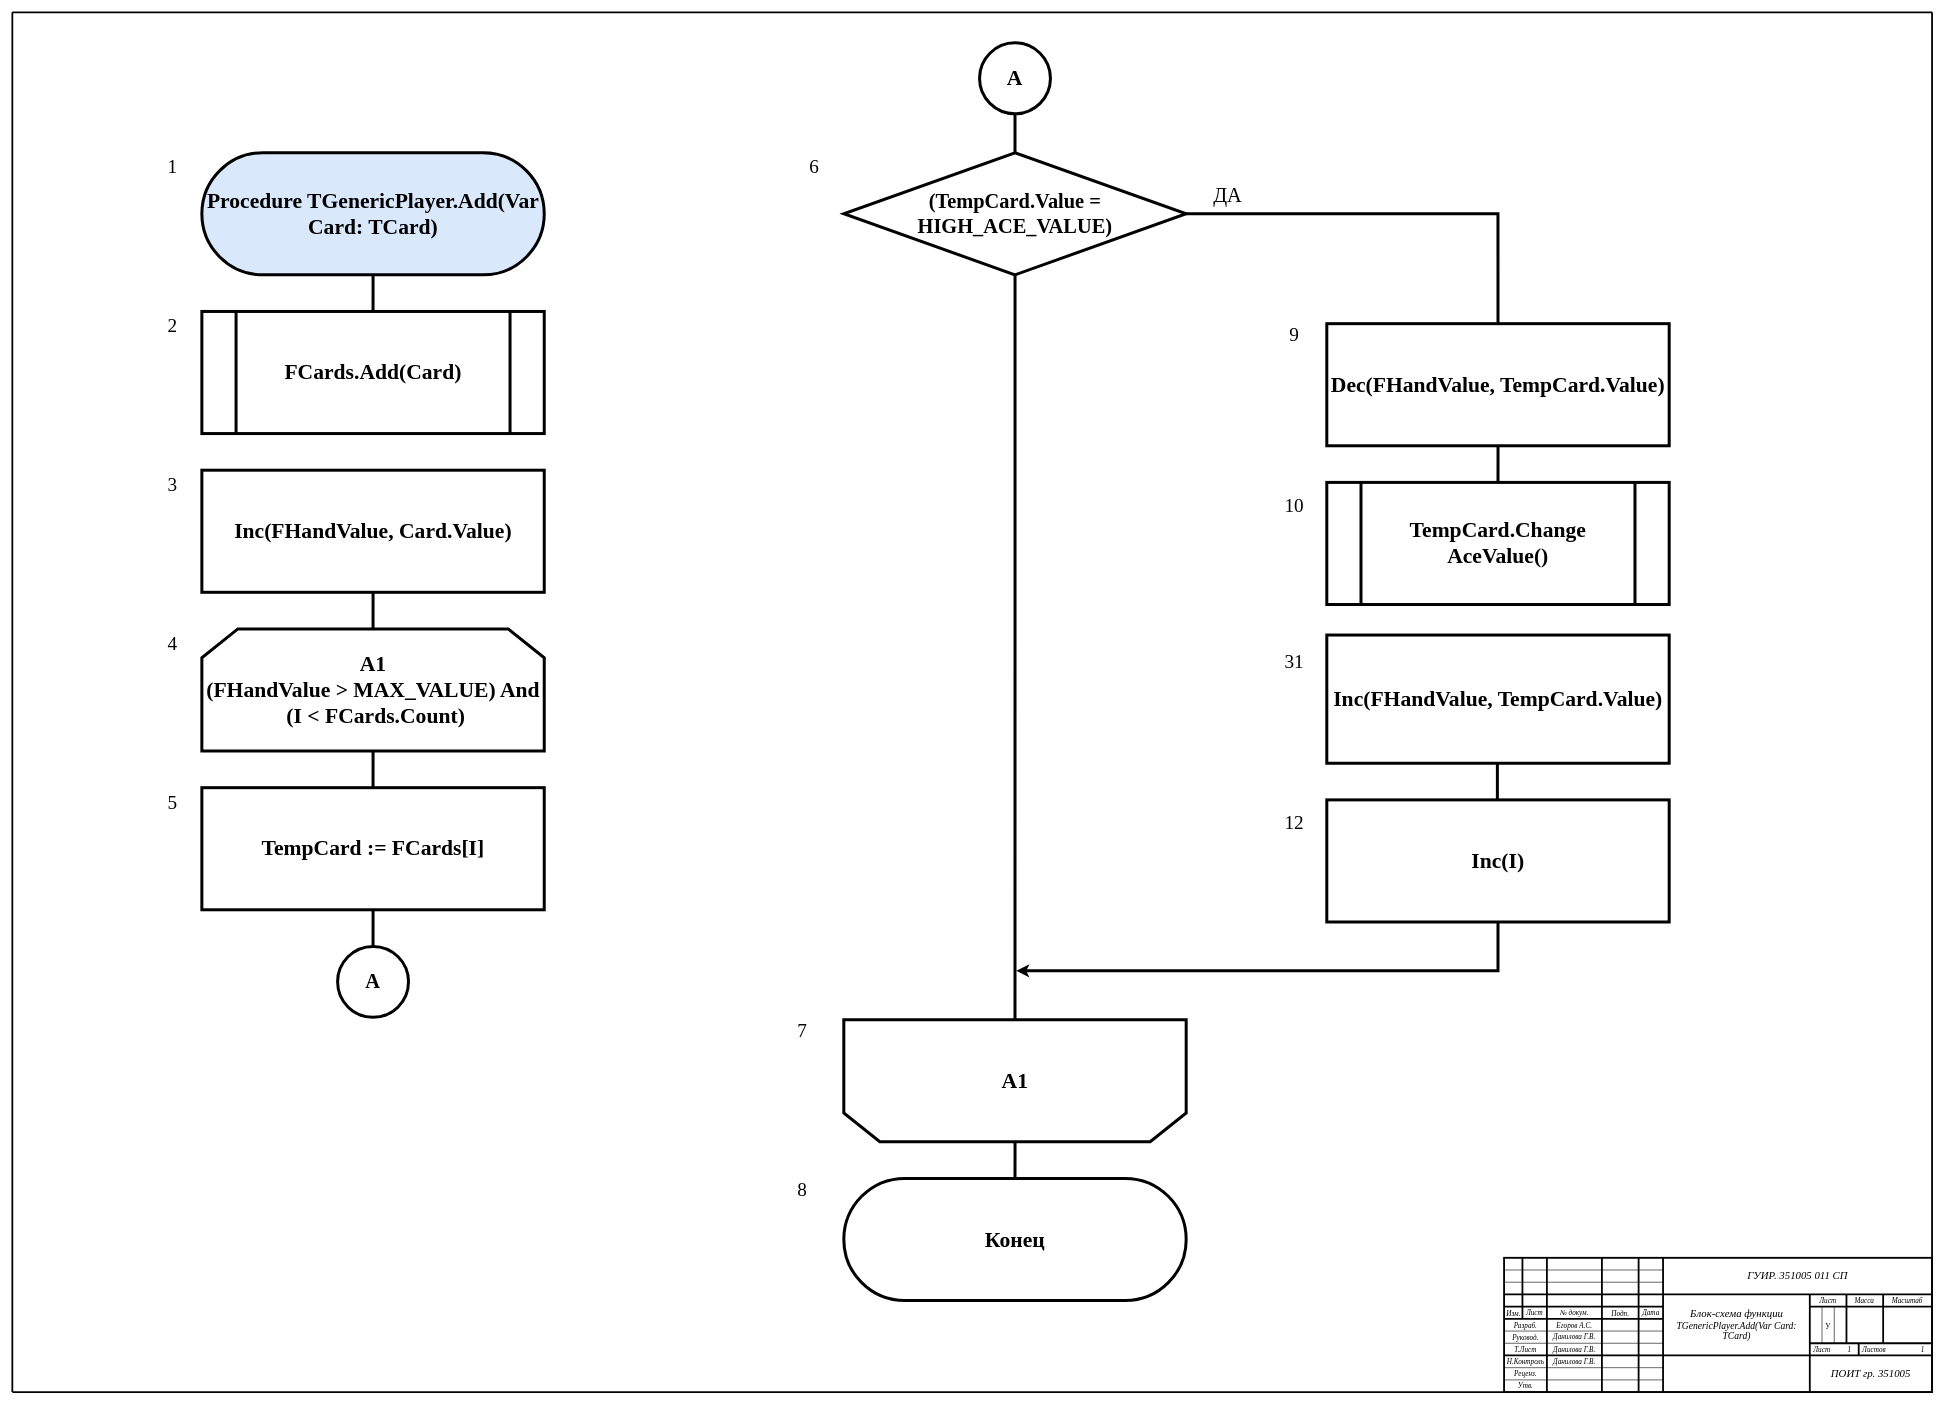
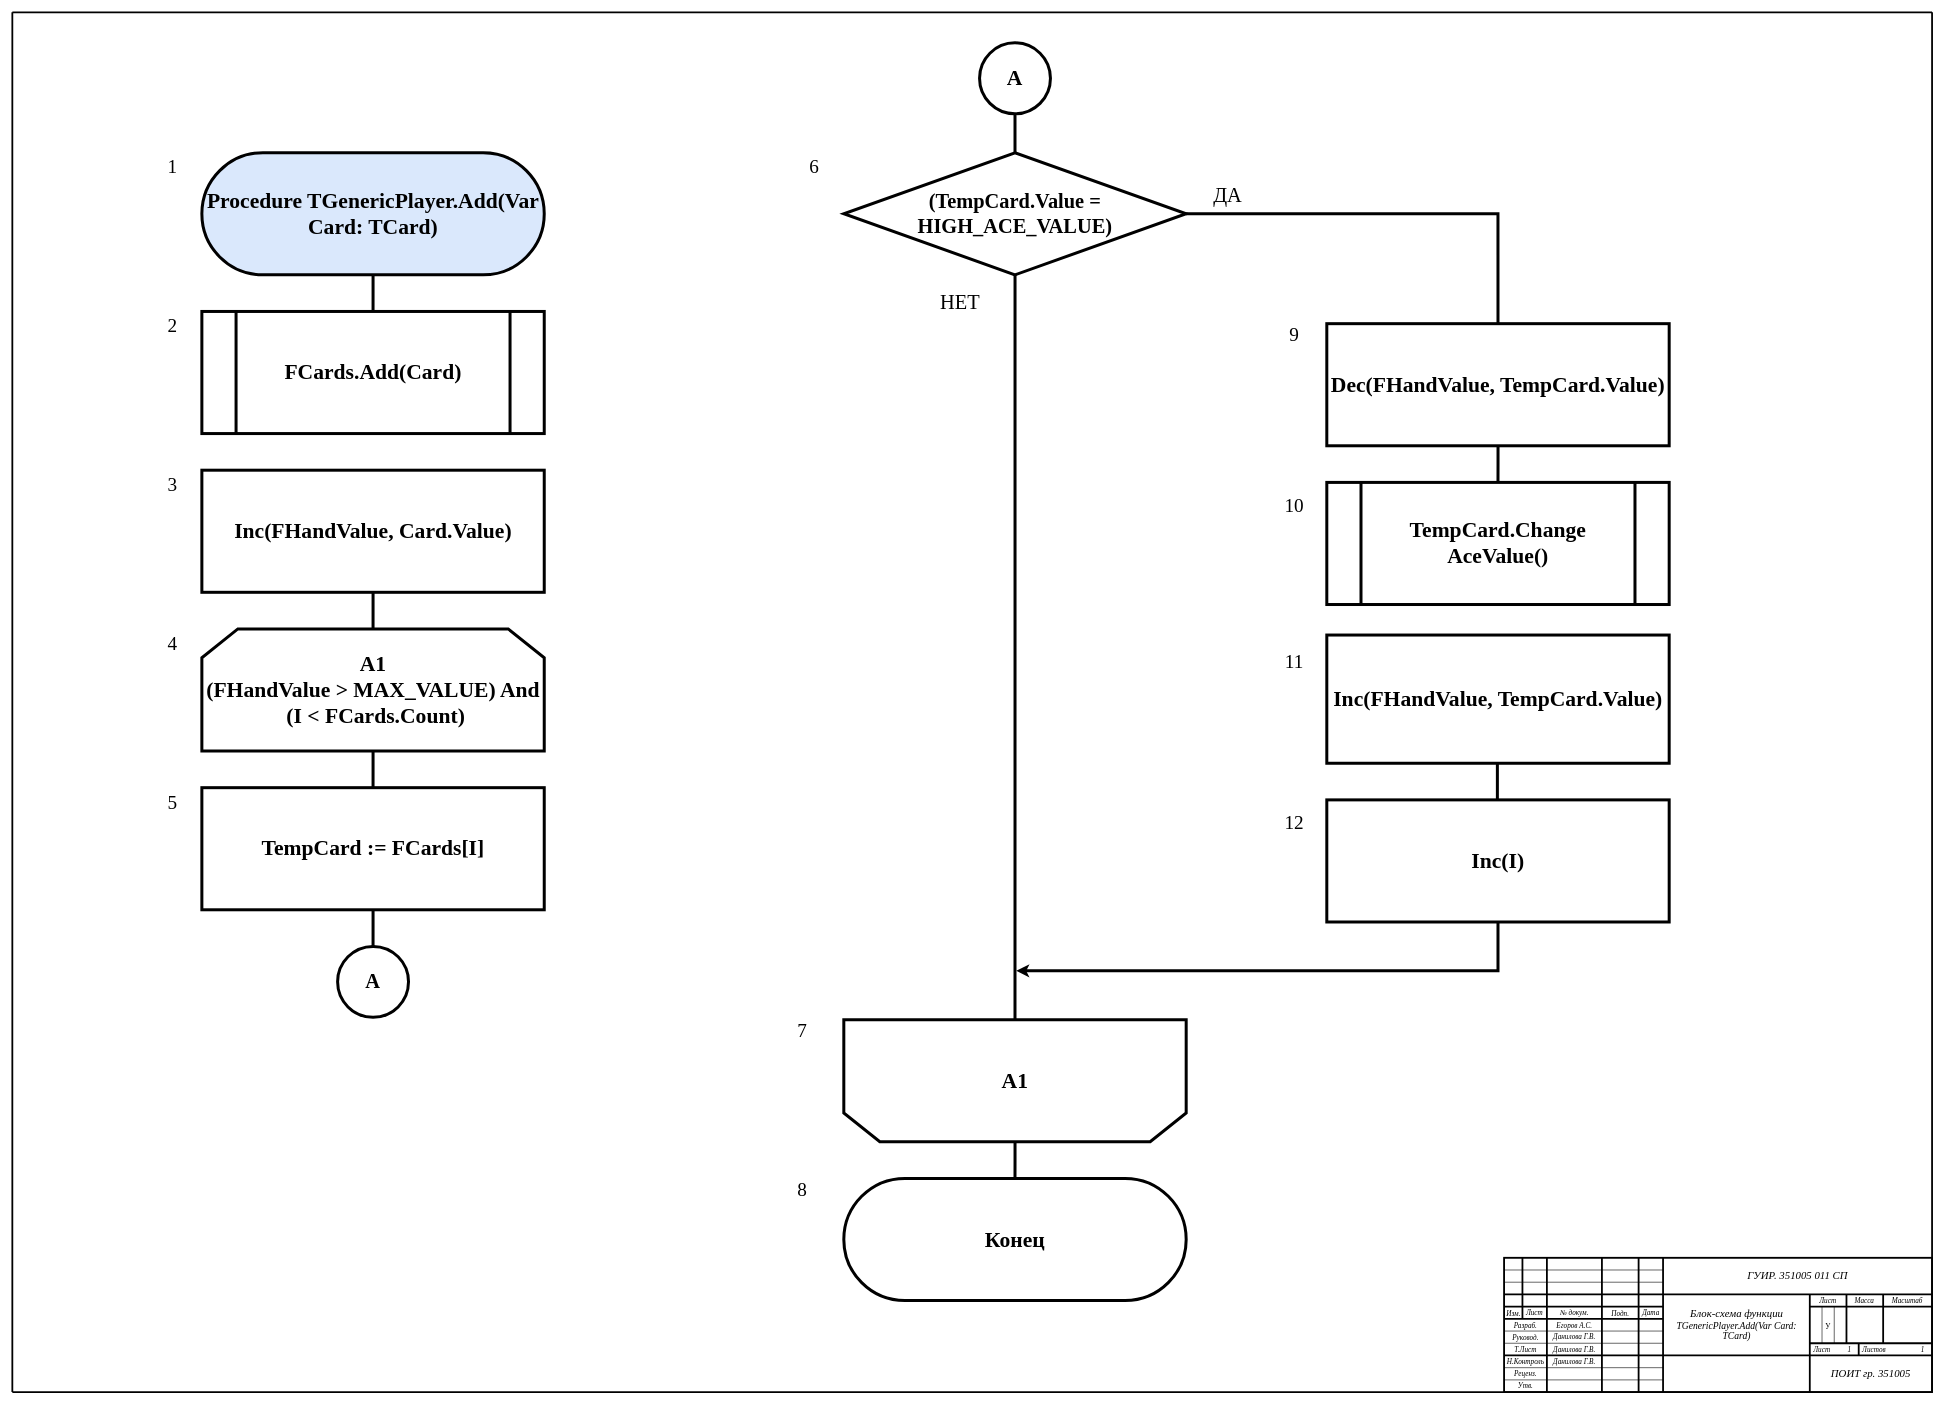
none -> (960, 302)
(1295, 662) -> (1295, 662)
